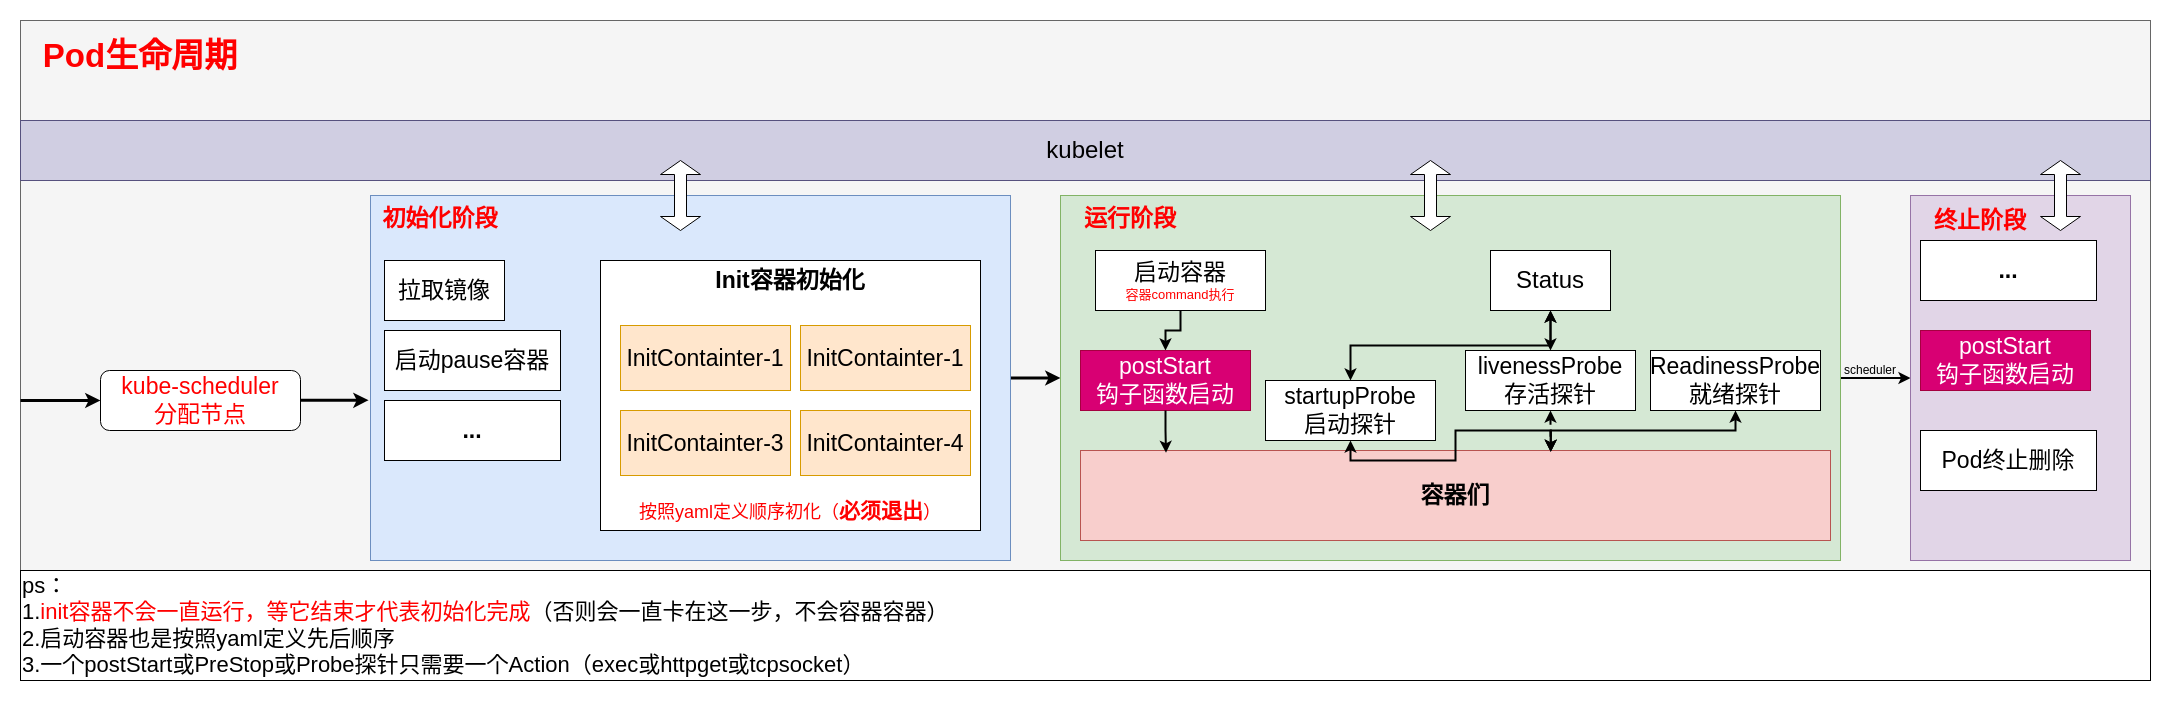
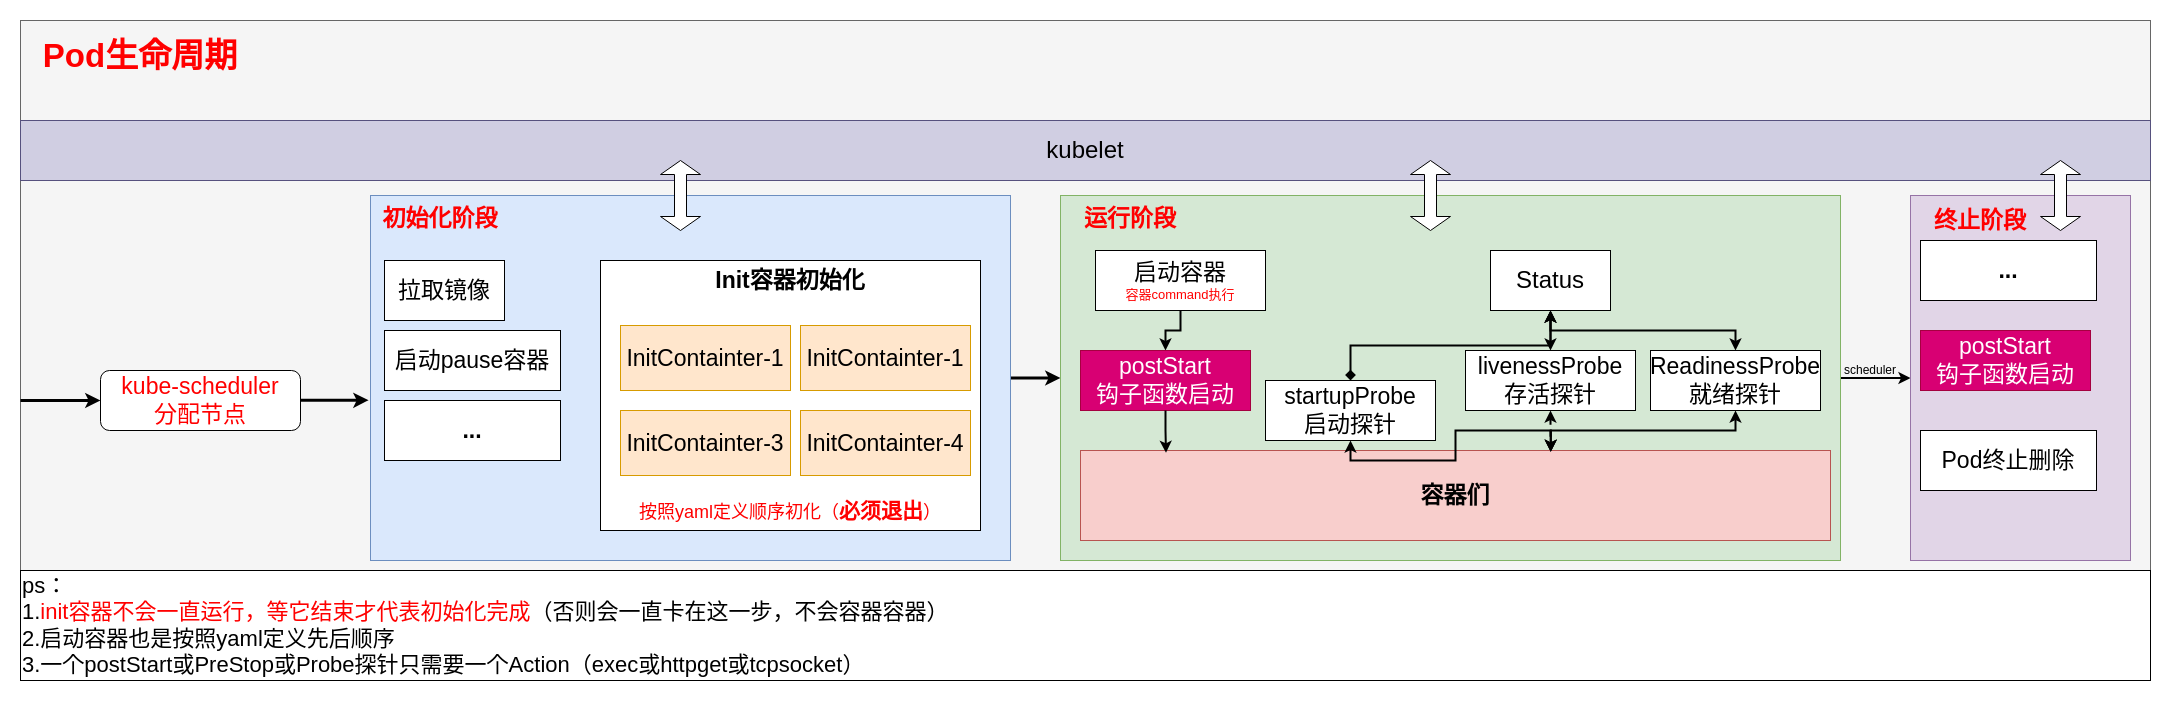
none -> (1649, 331)
(1351, 370) -> (1351, 369)
